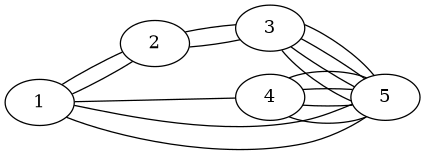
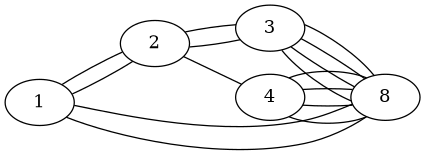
(385, 97) -> (385, 97)
(155, 100) -> (213, 70)
